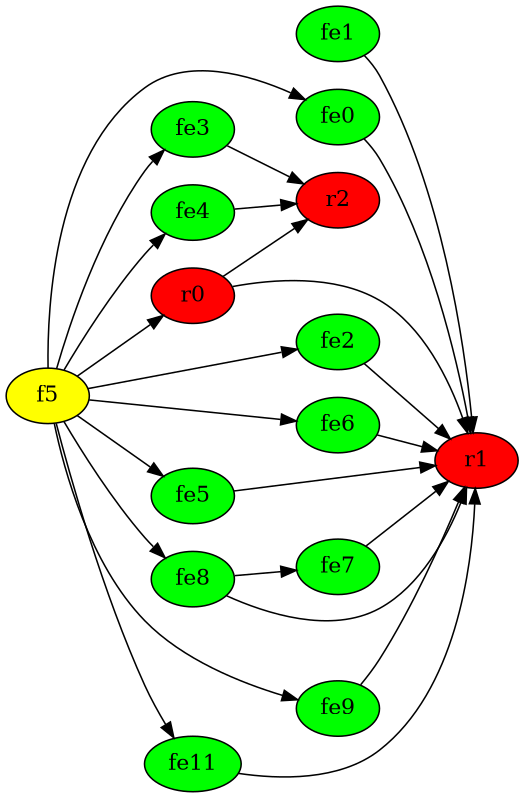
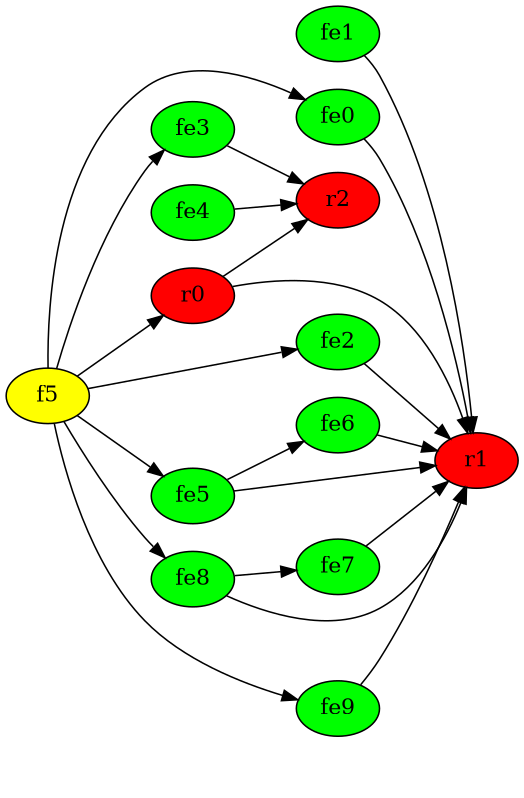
(106, 305) -> none
(185, 410) -> (258, 464)
(193, 764) -> none
